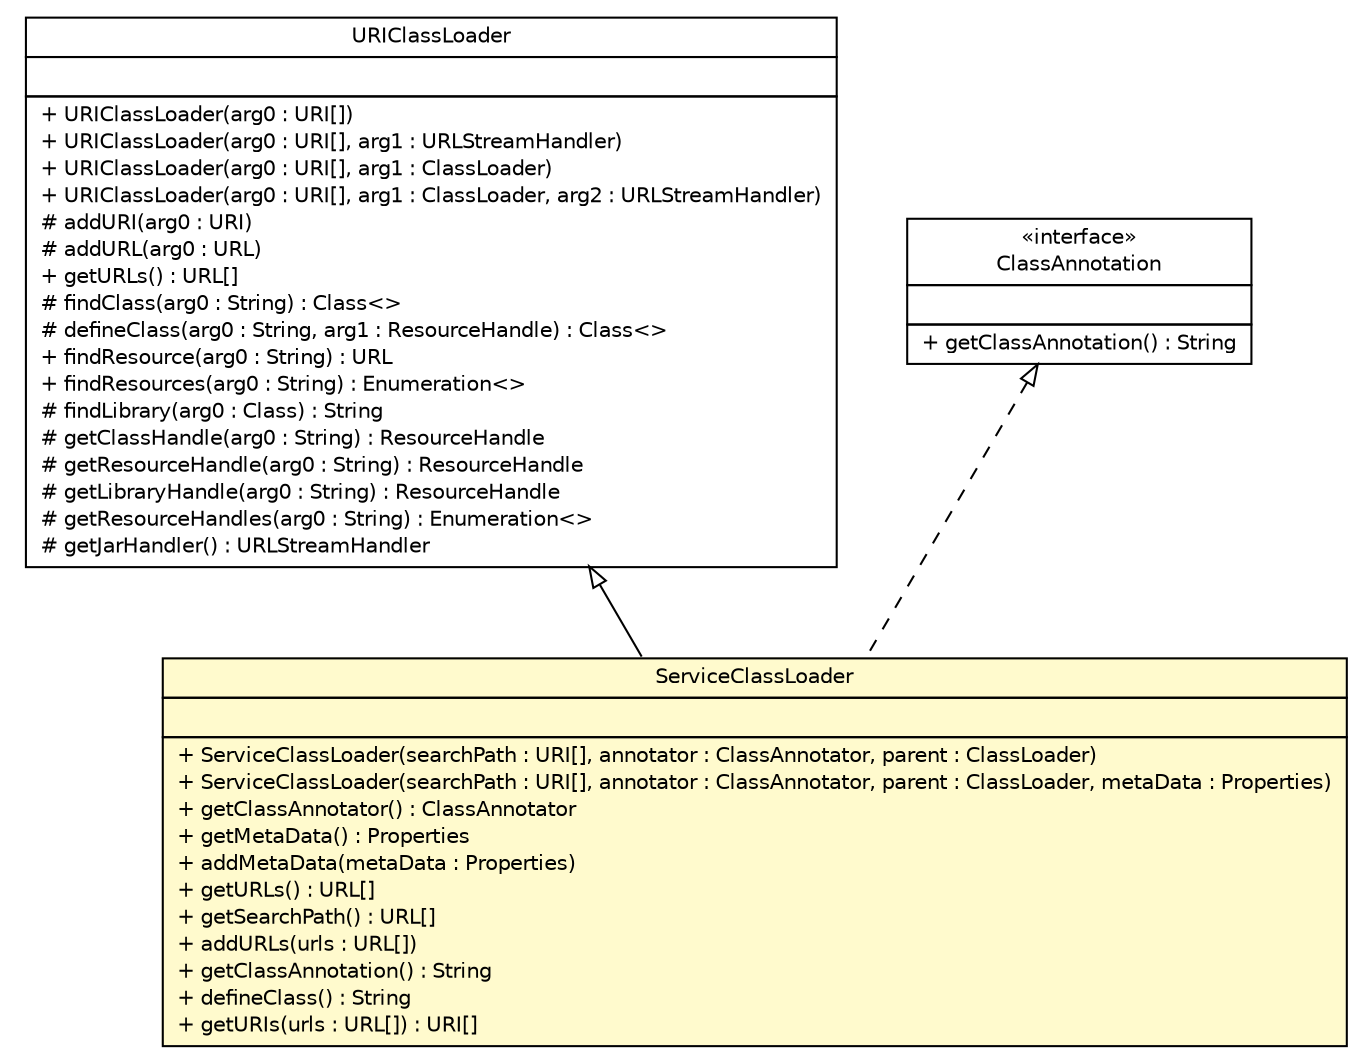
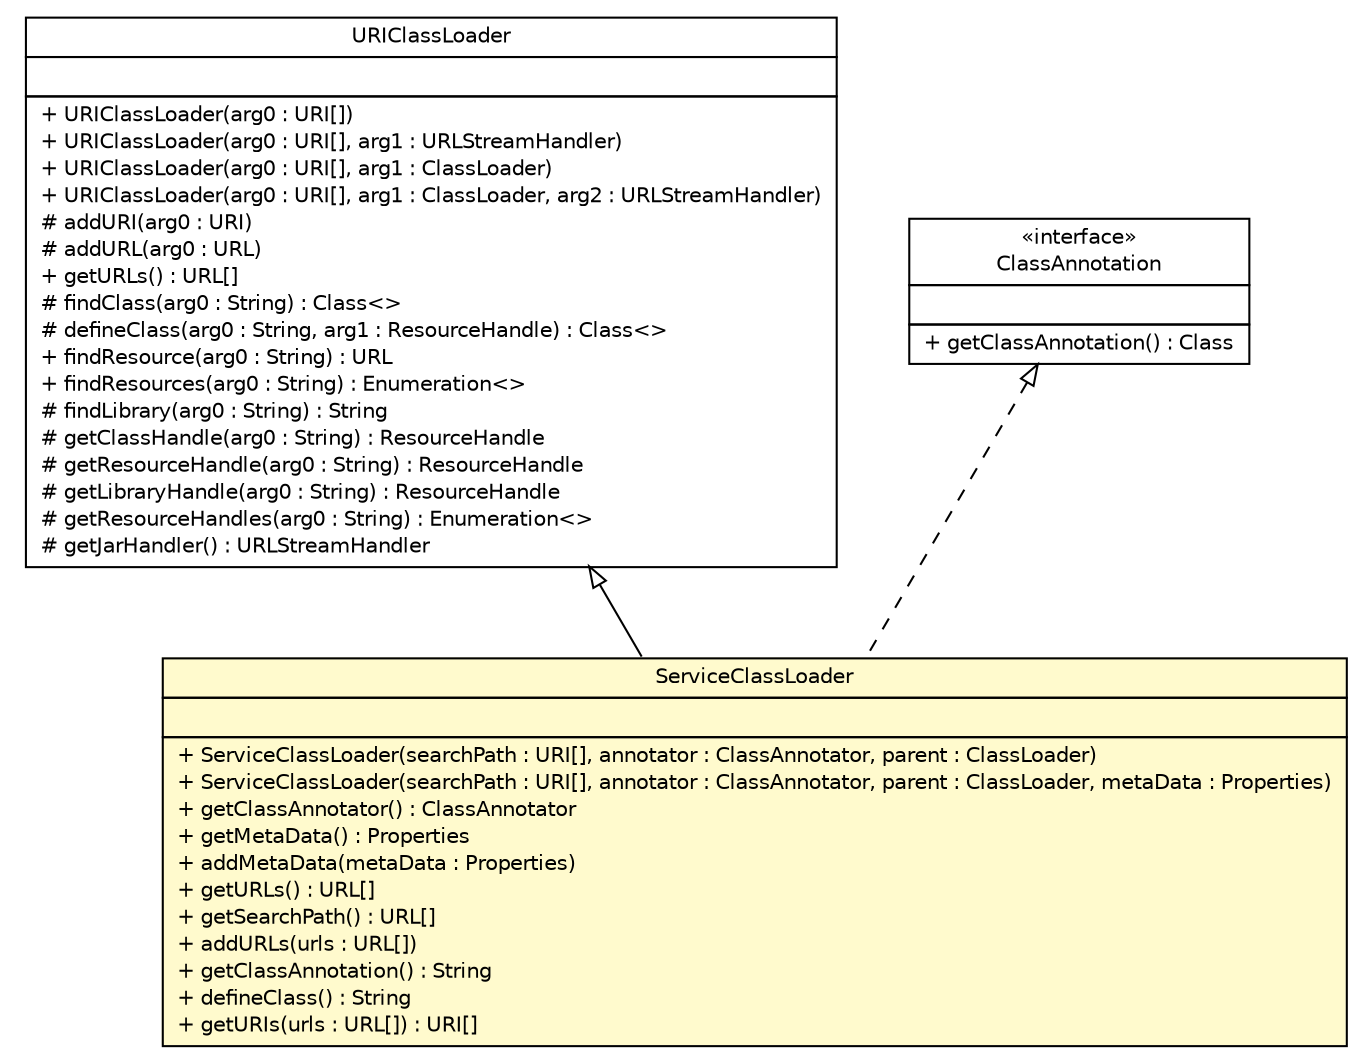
(1079, 343) -> (1079, 343)
(213, 412) -> (215, 412)
